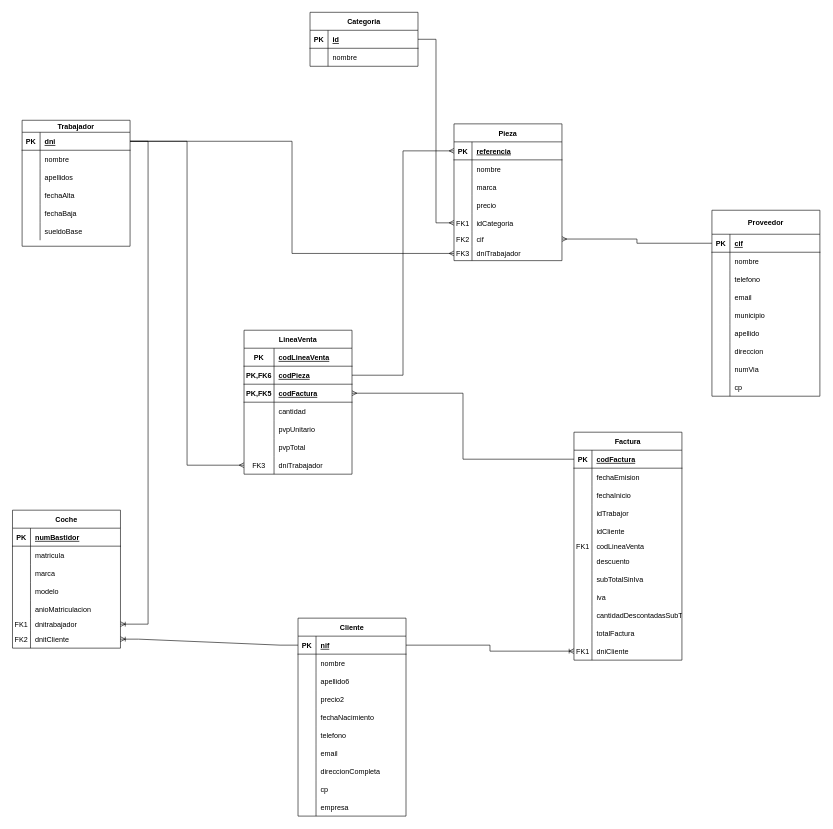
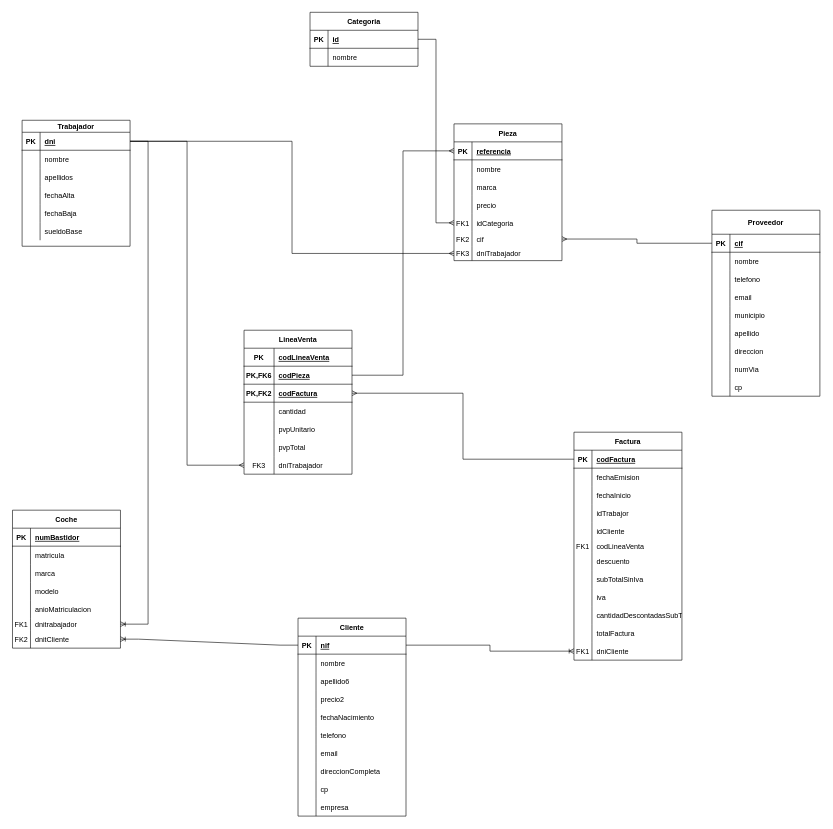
(259, 394) -> (259, 394)
